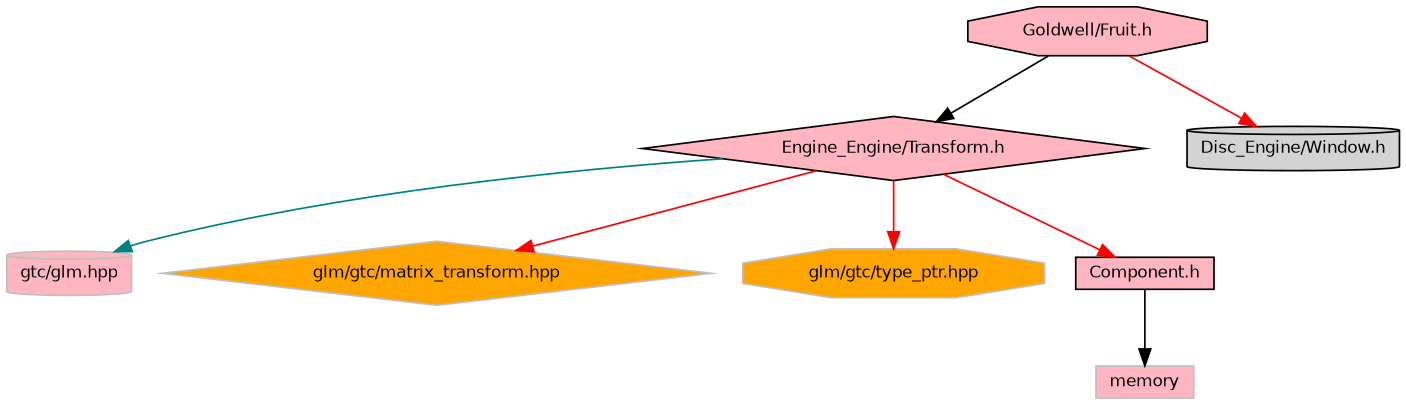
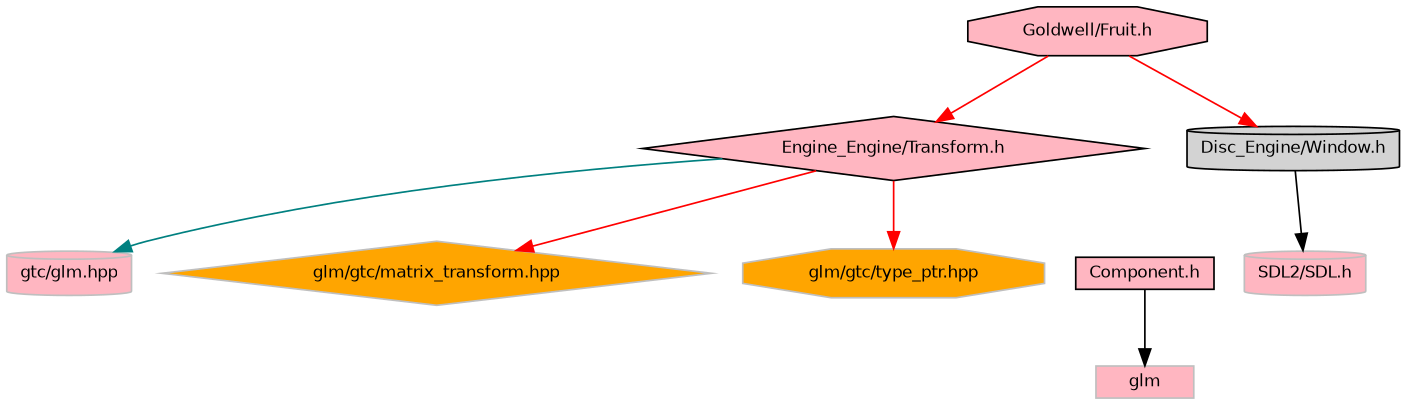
(1000, 85) -> (1000, 85)
(1022, 212) -> none
none -> (1305, 273)
(1145, 382) -> (1145, 382)
